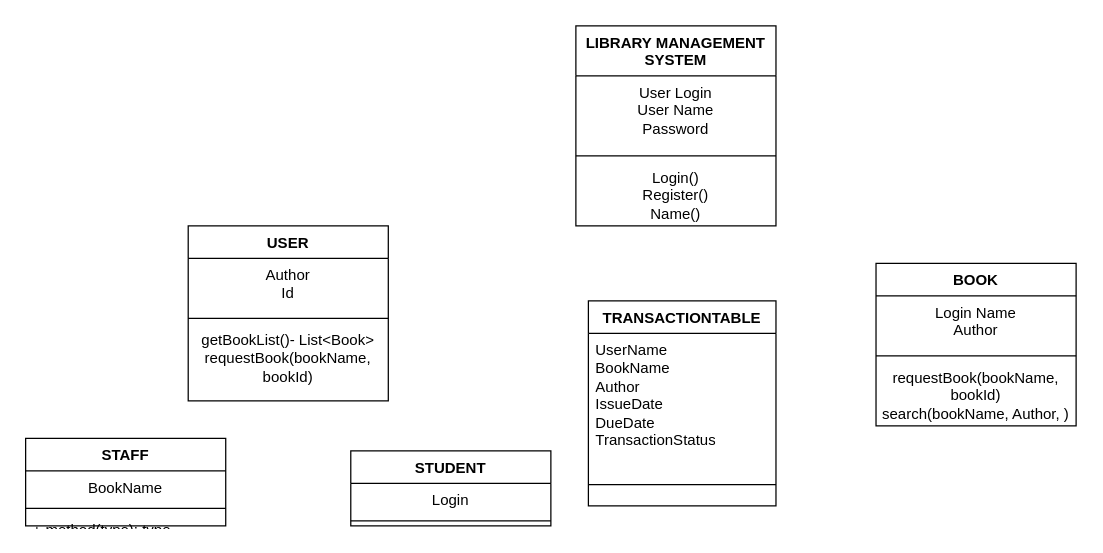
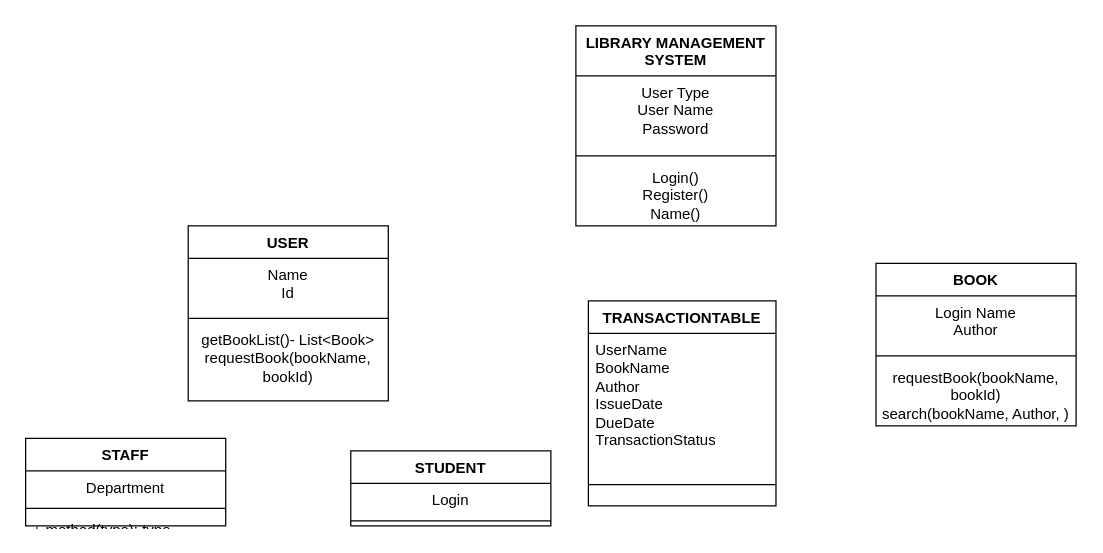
(676, 111) -> (676, 111)
(288, 285) -> (288, 285)
(126, 488) -> (126, 488)
